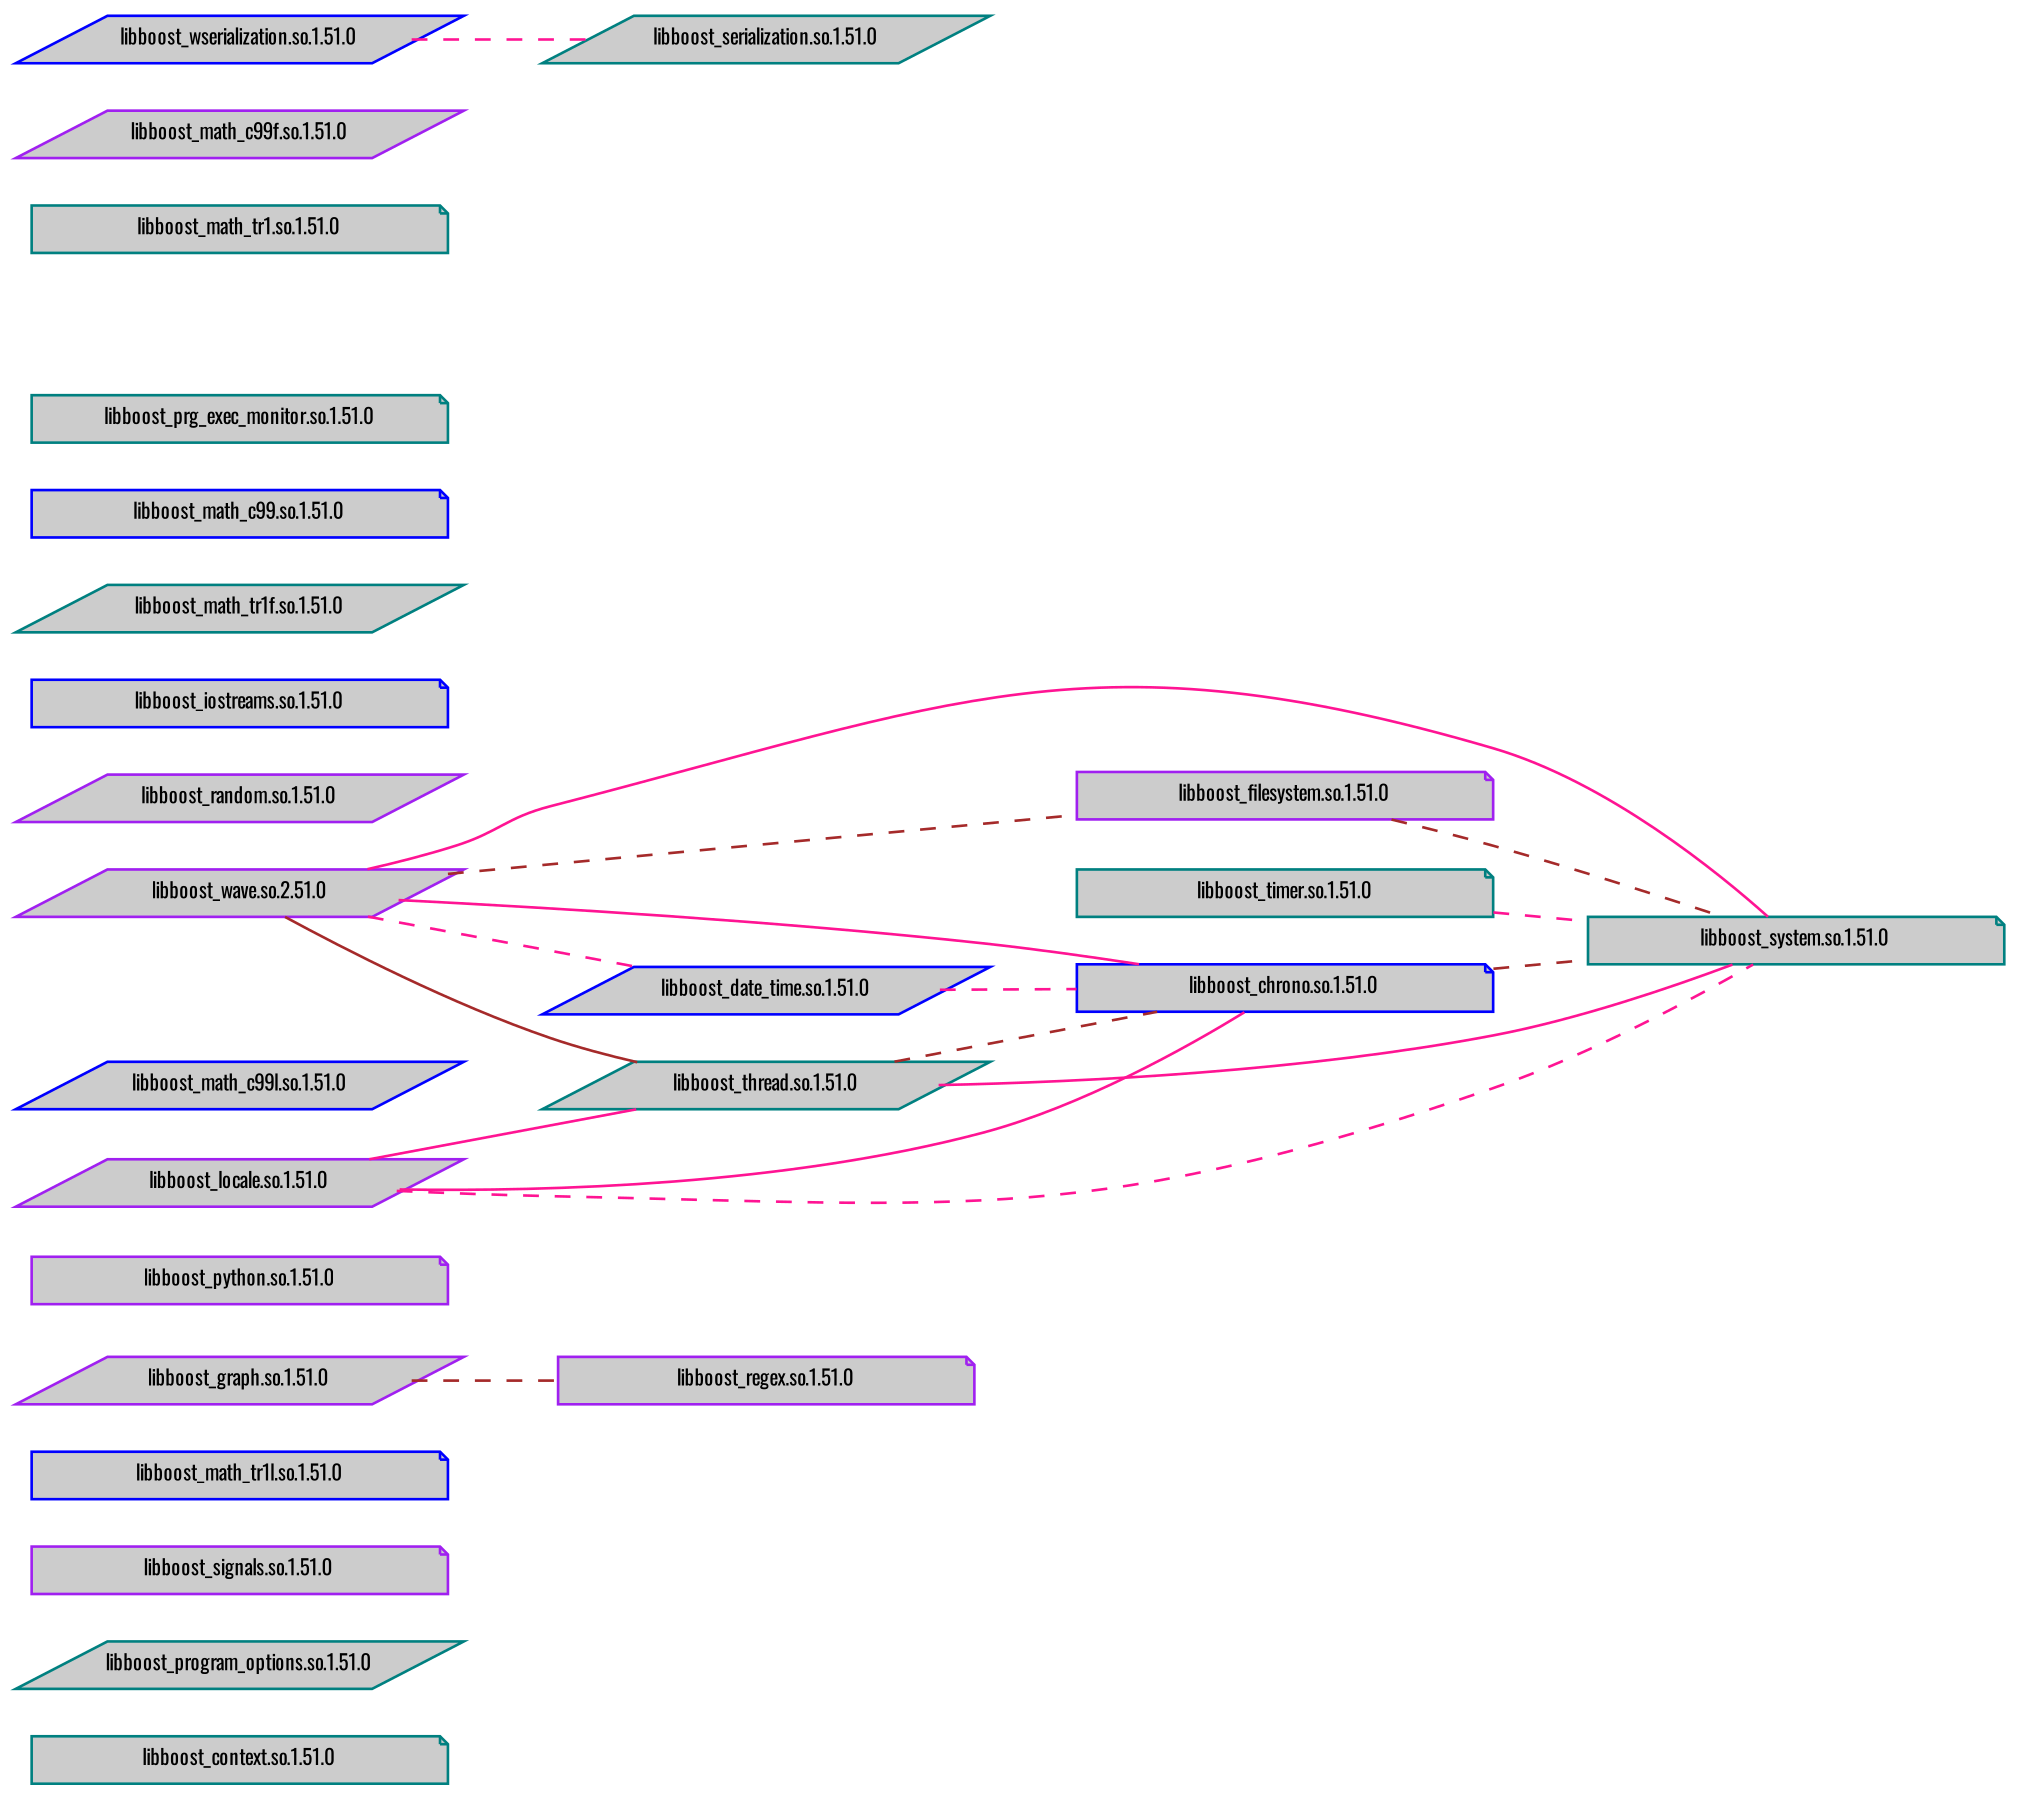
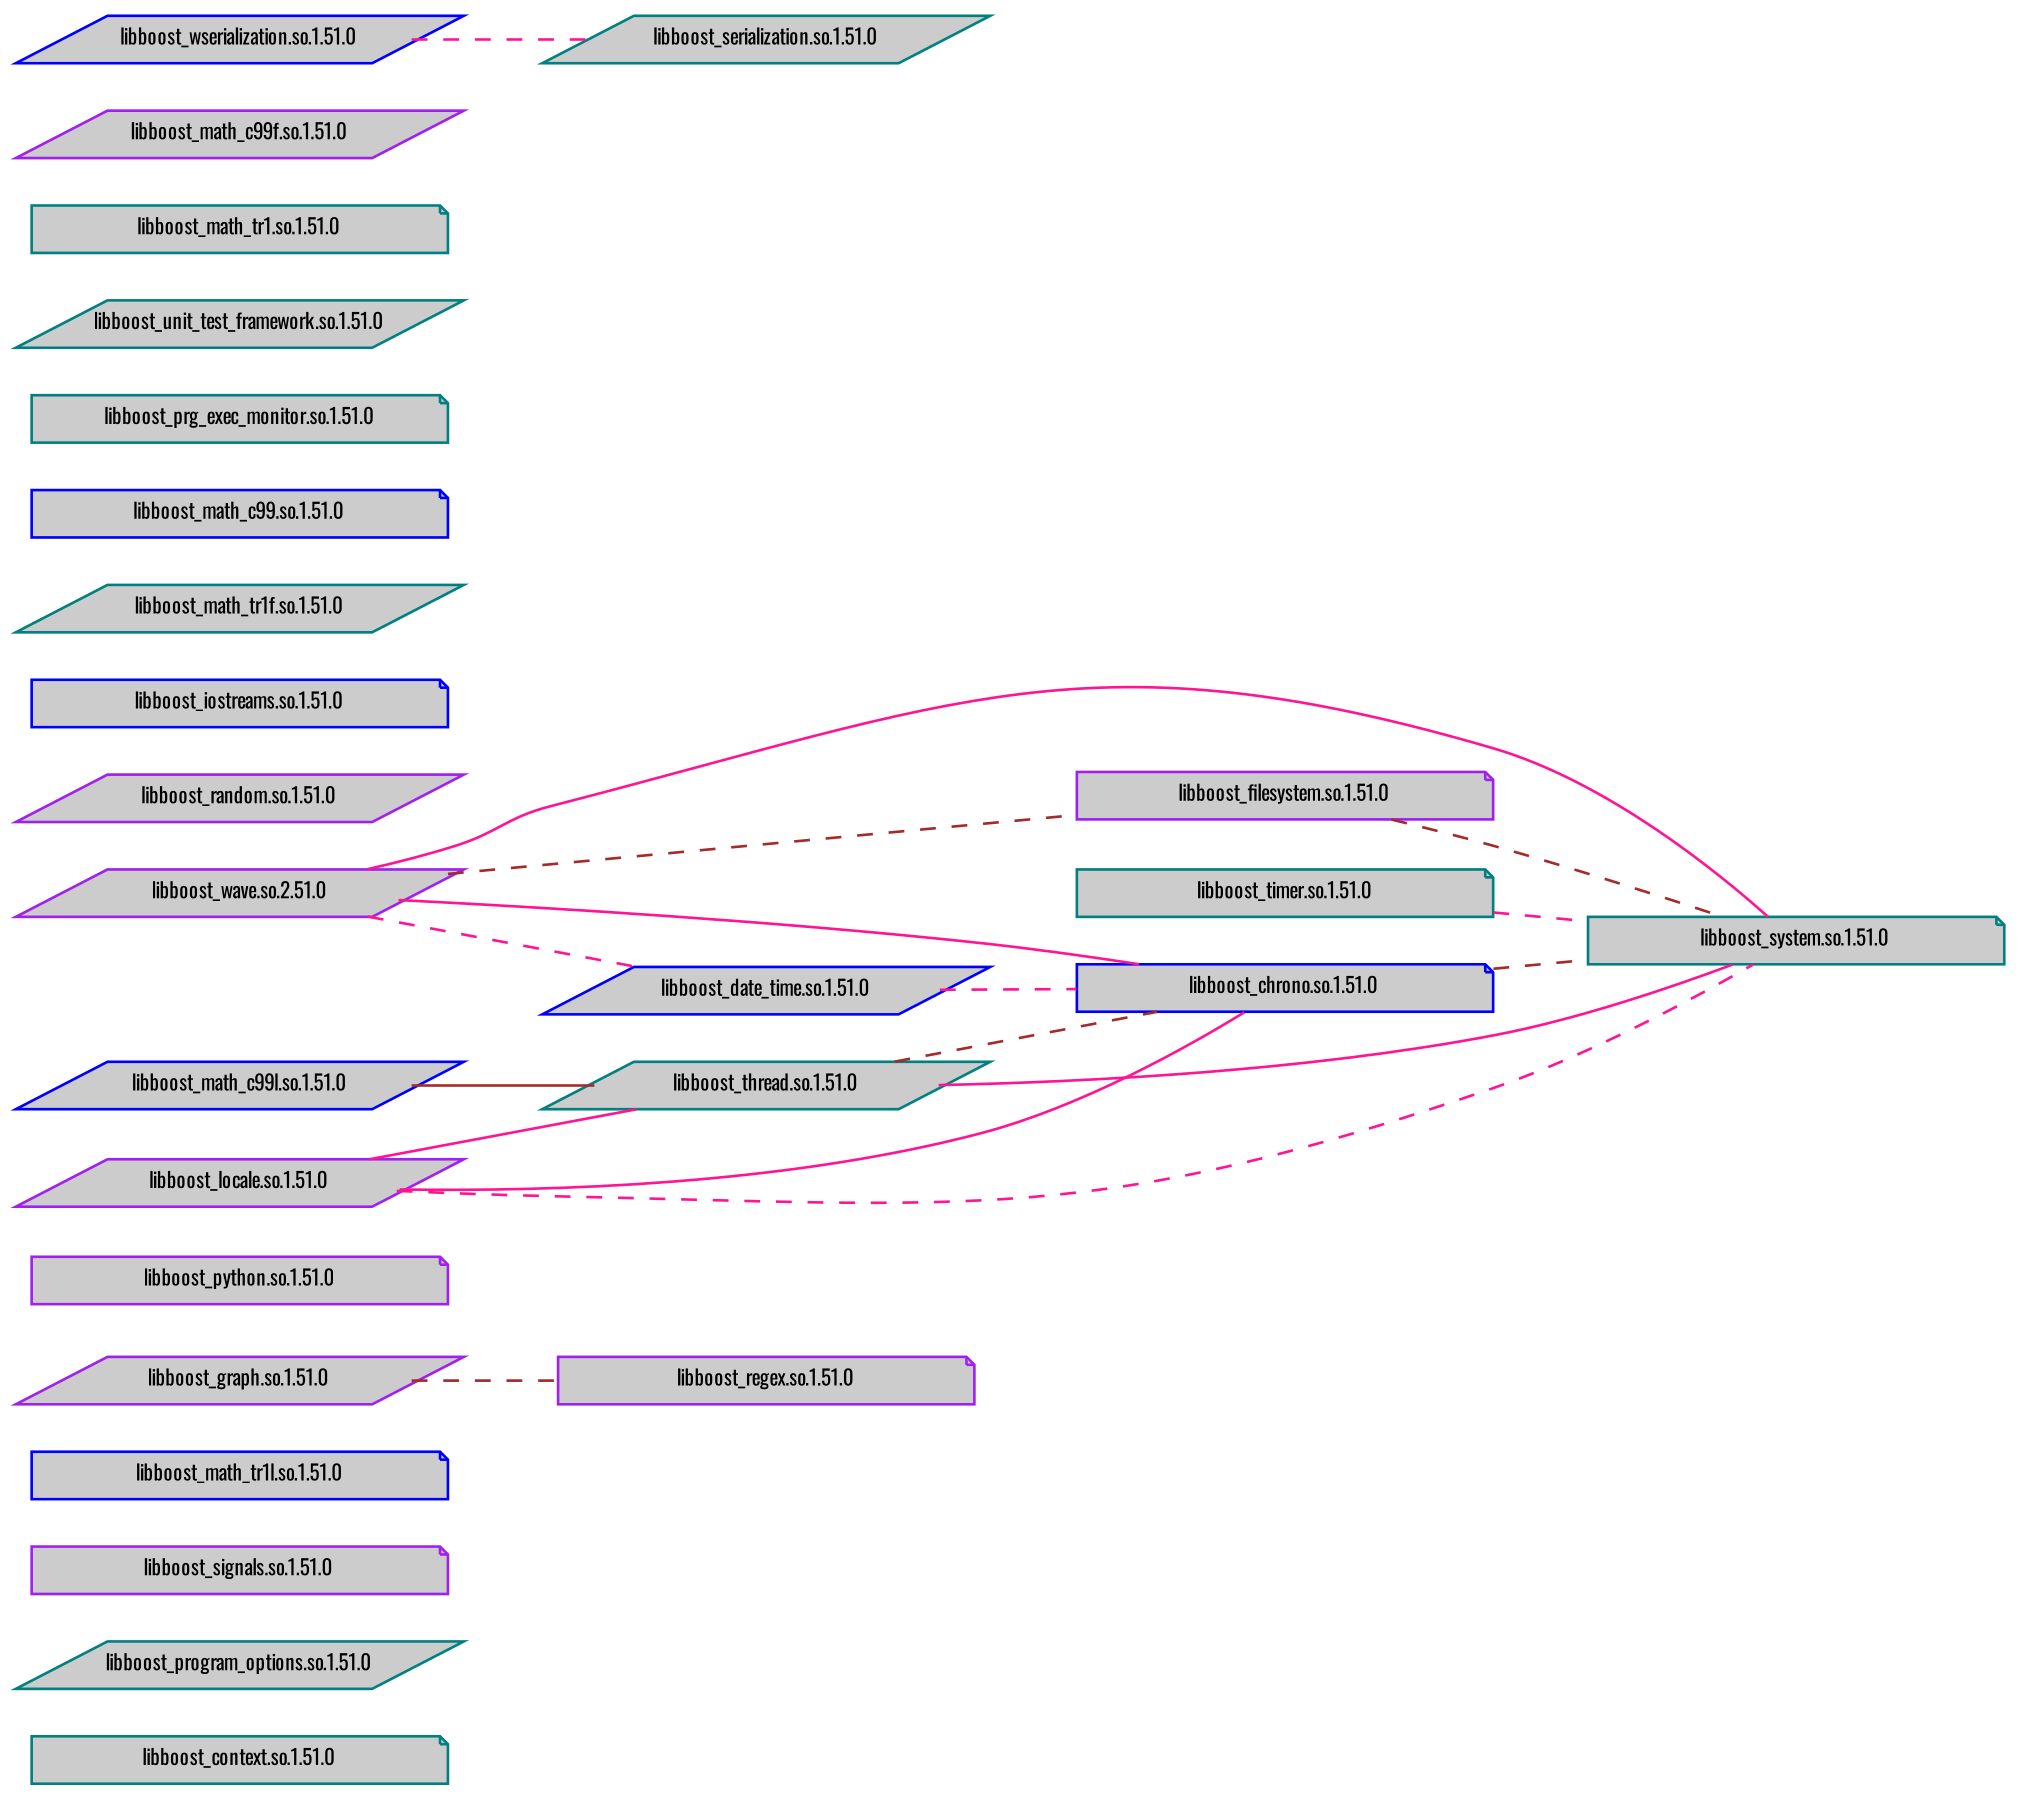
none -> (240, 324)
(457, 1001) -> (503, 1086)
